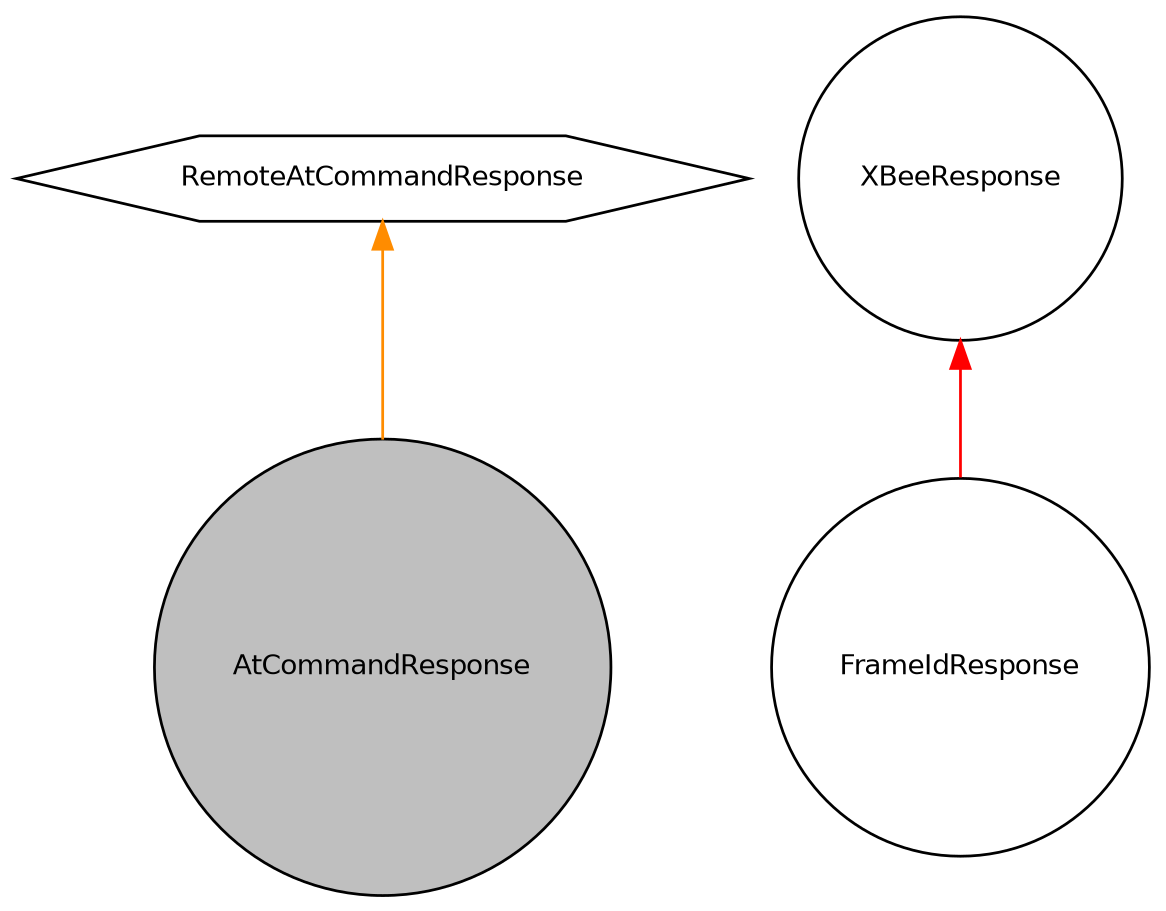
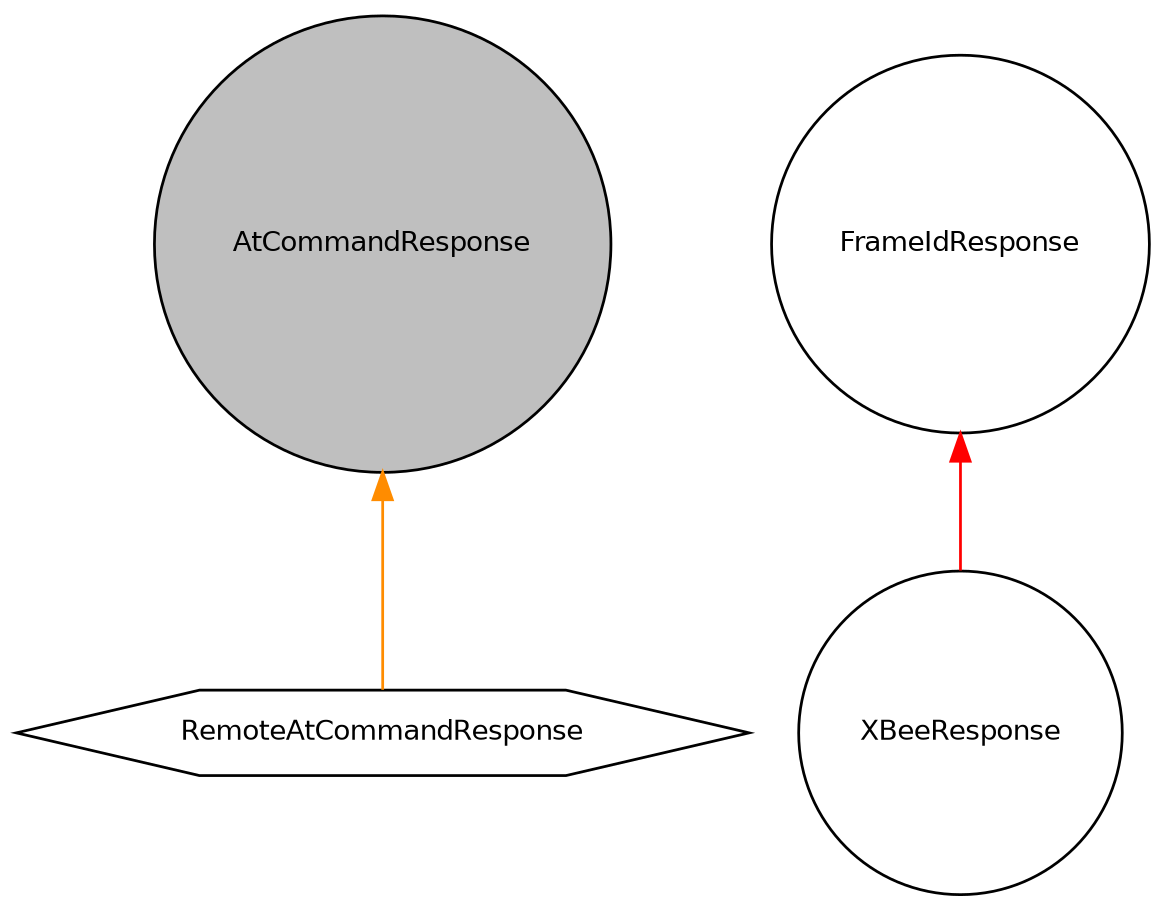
(383, 344) -> (383, 595)
(960, 423) -> (960, 516)
